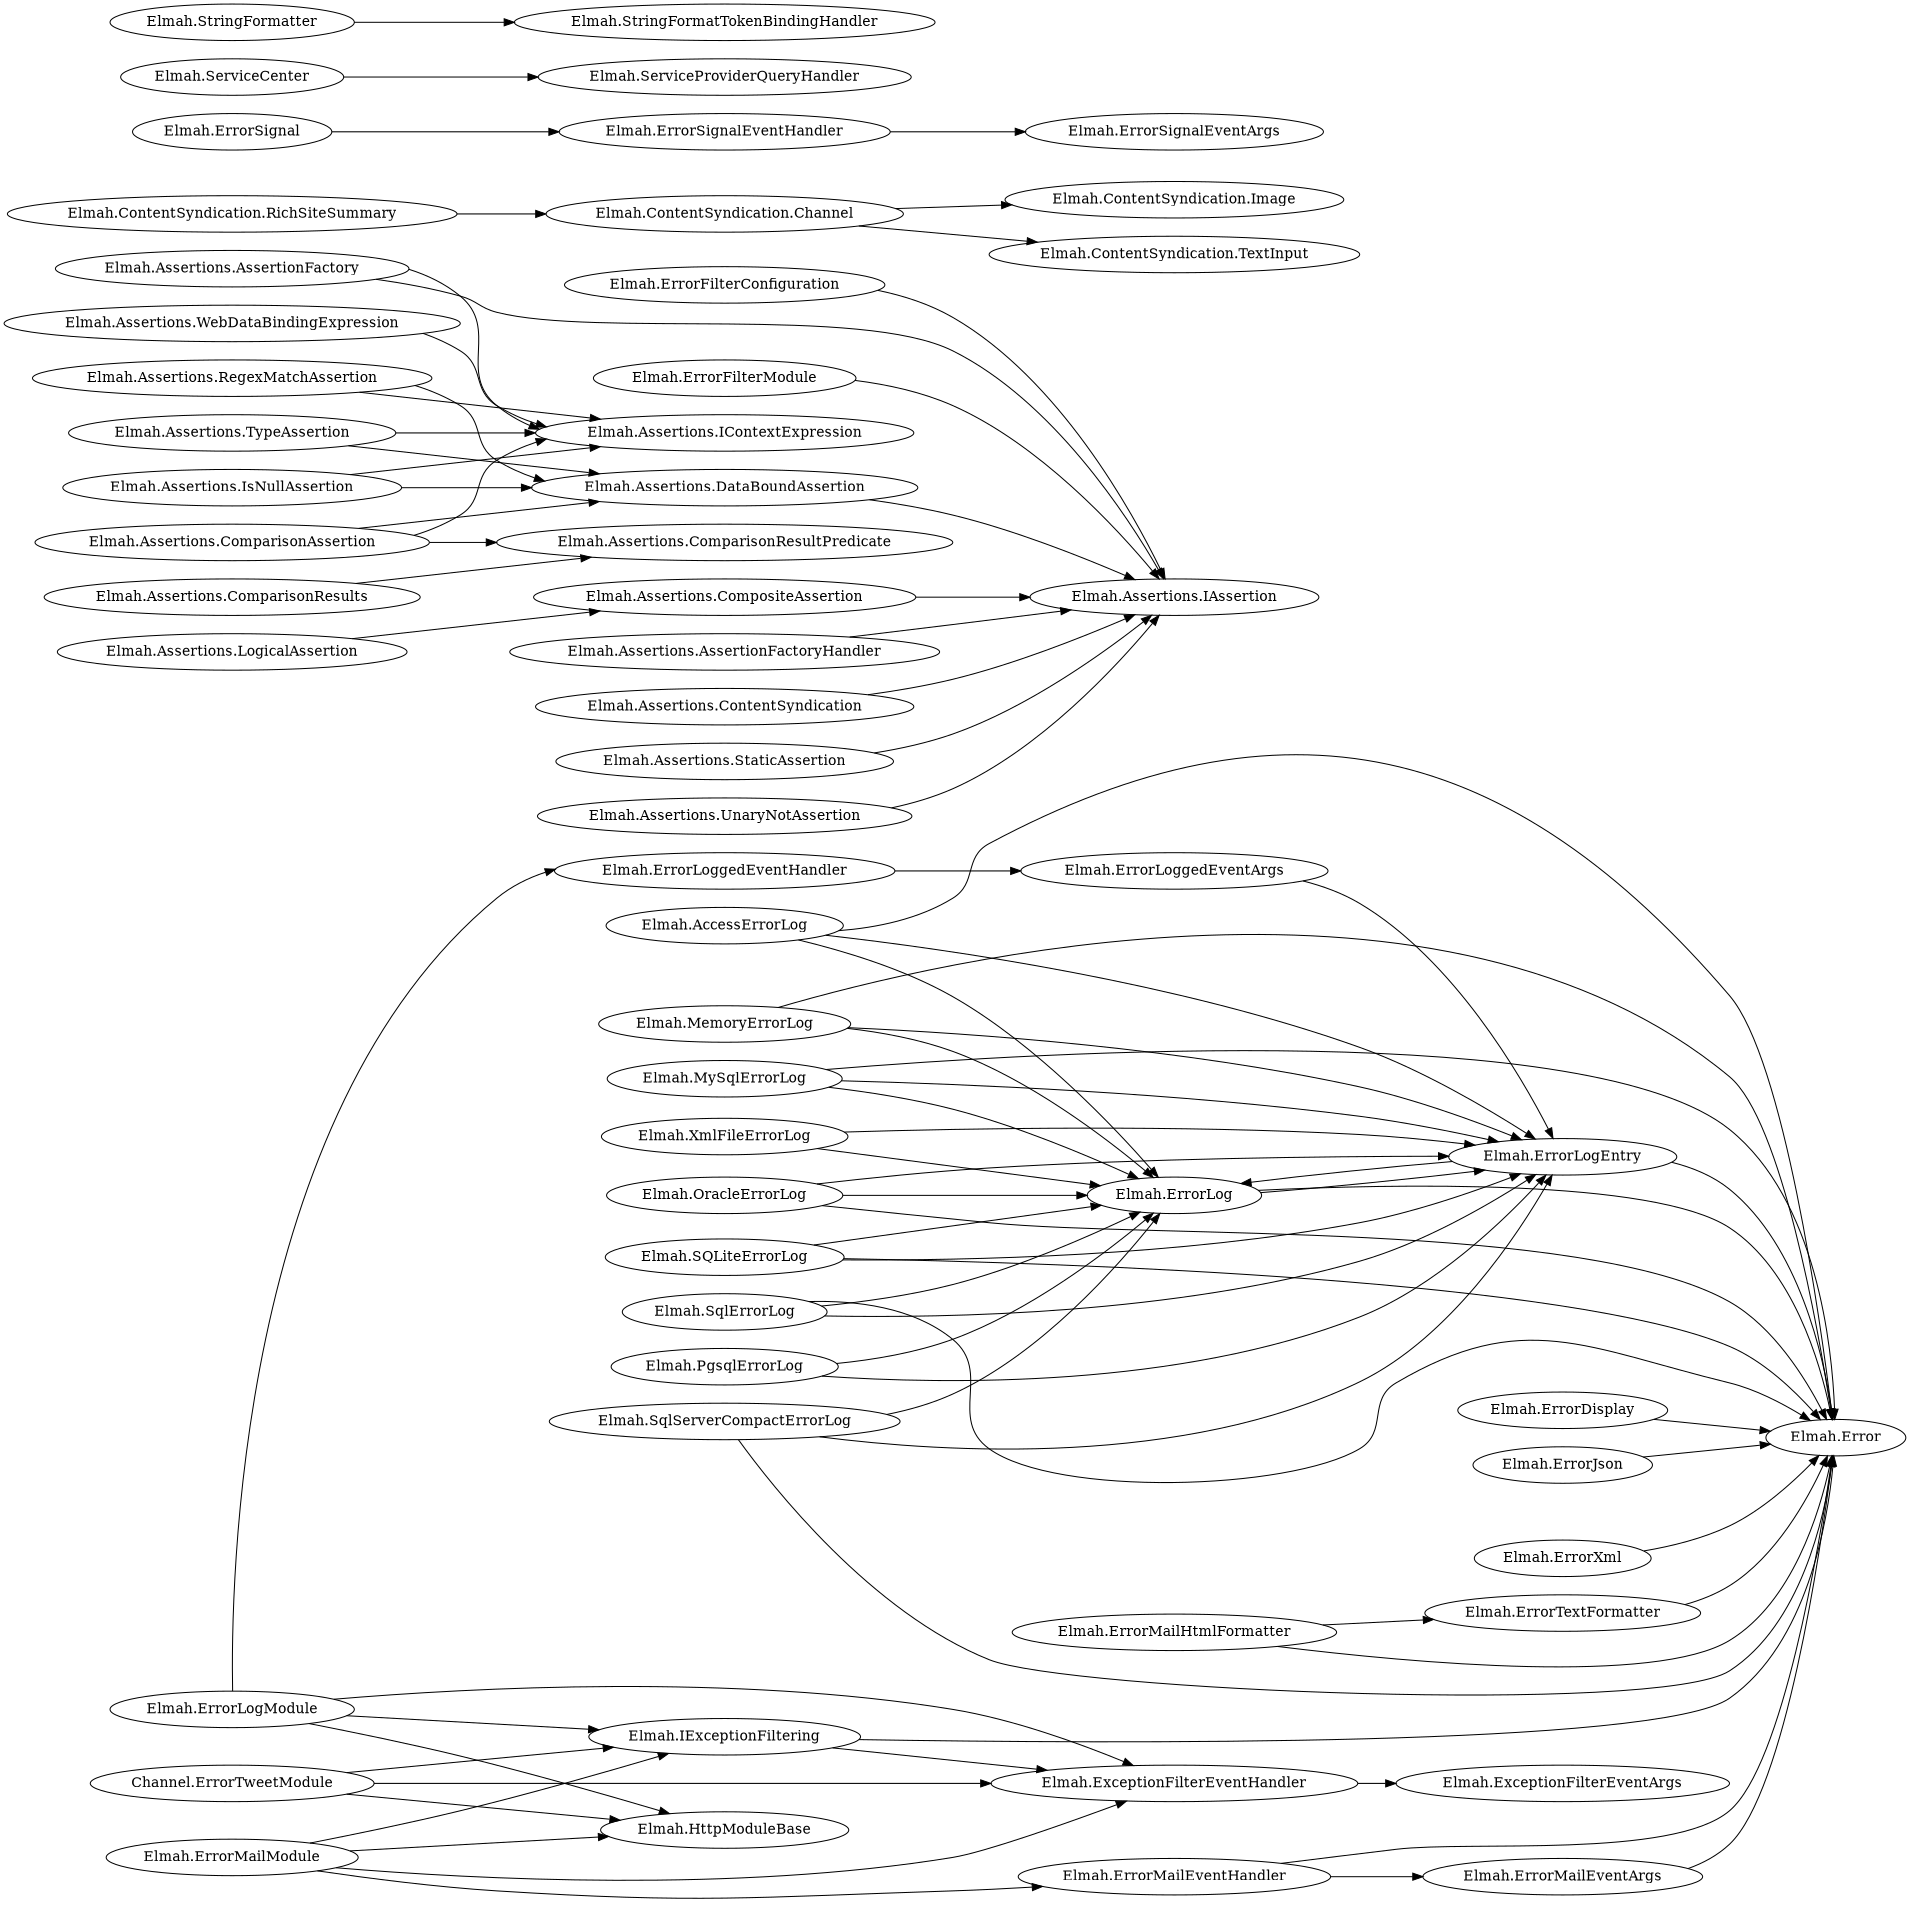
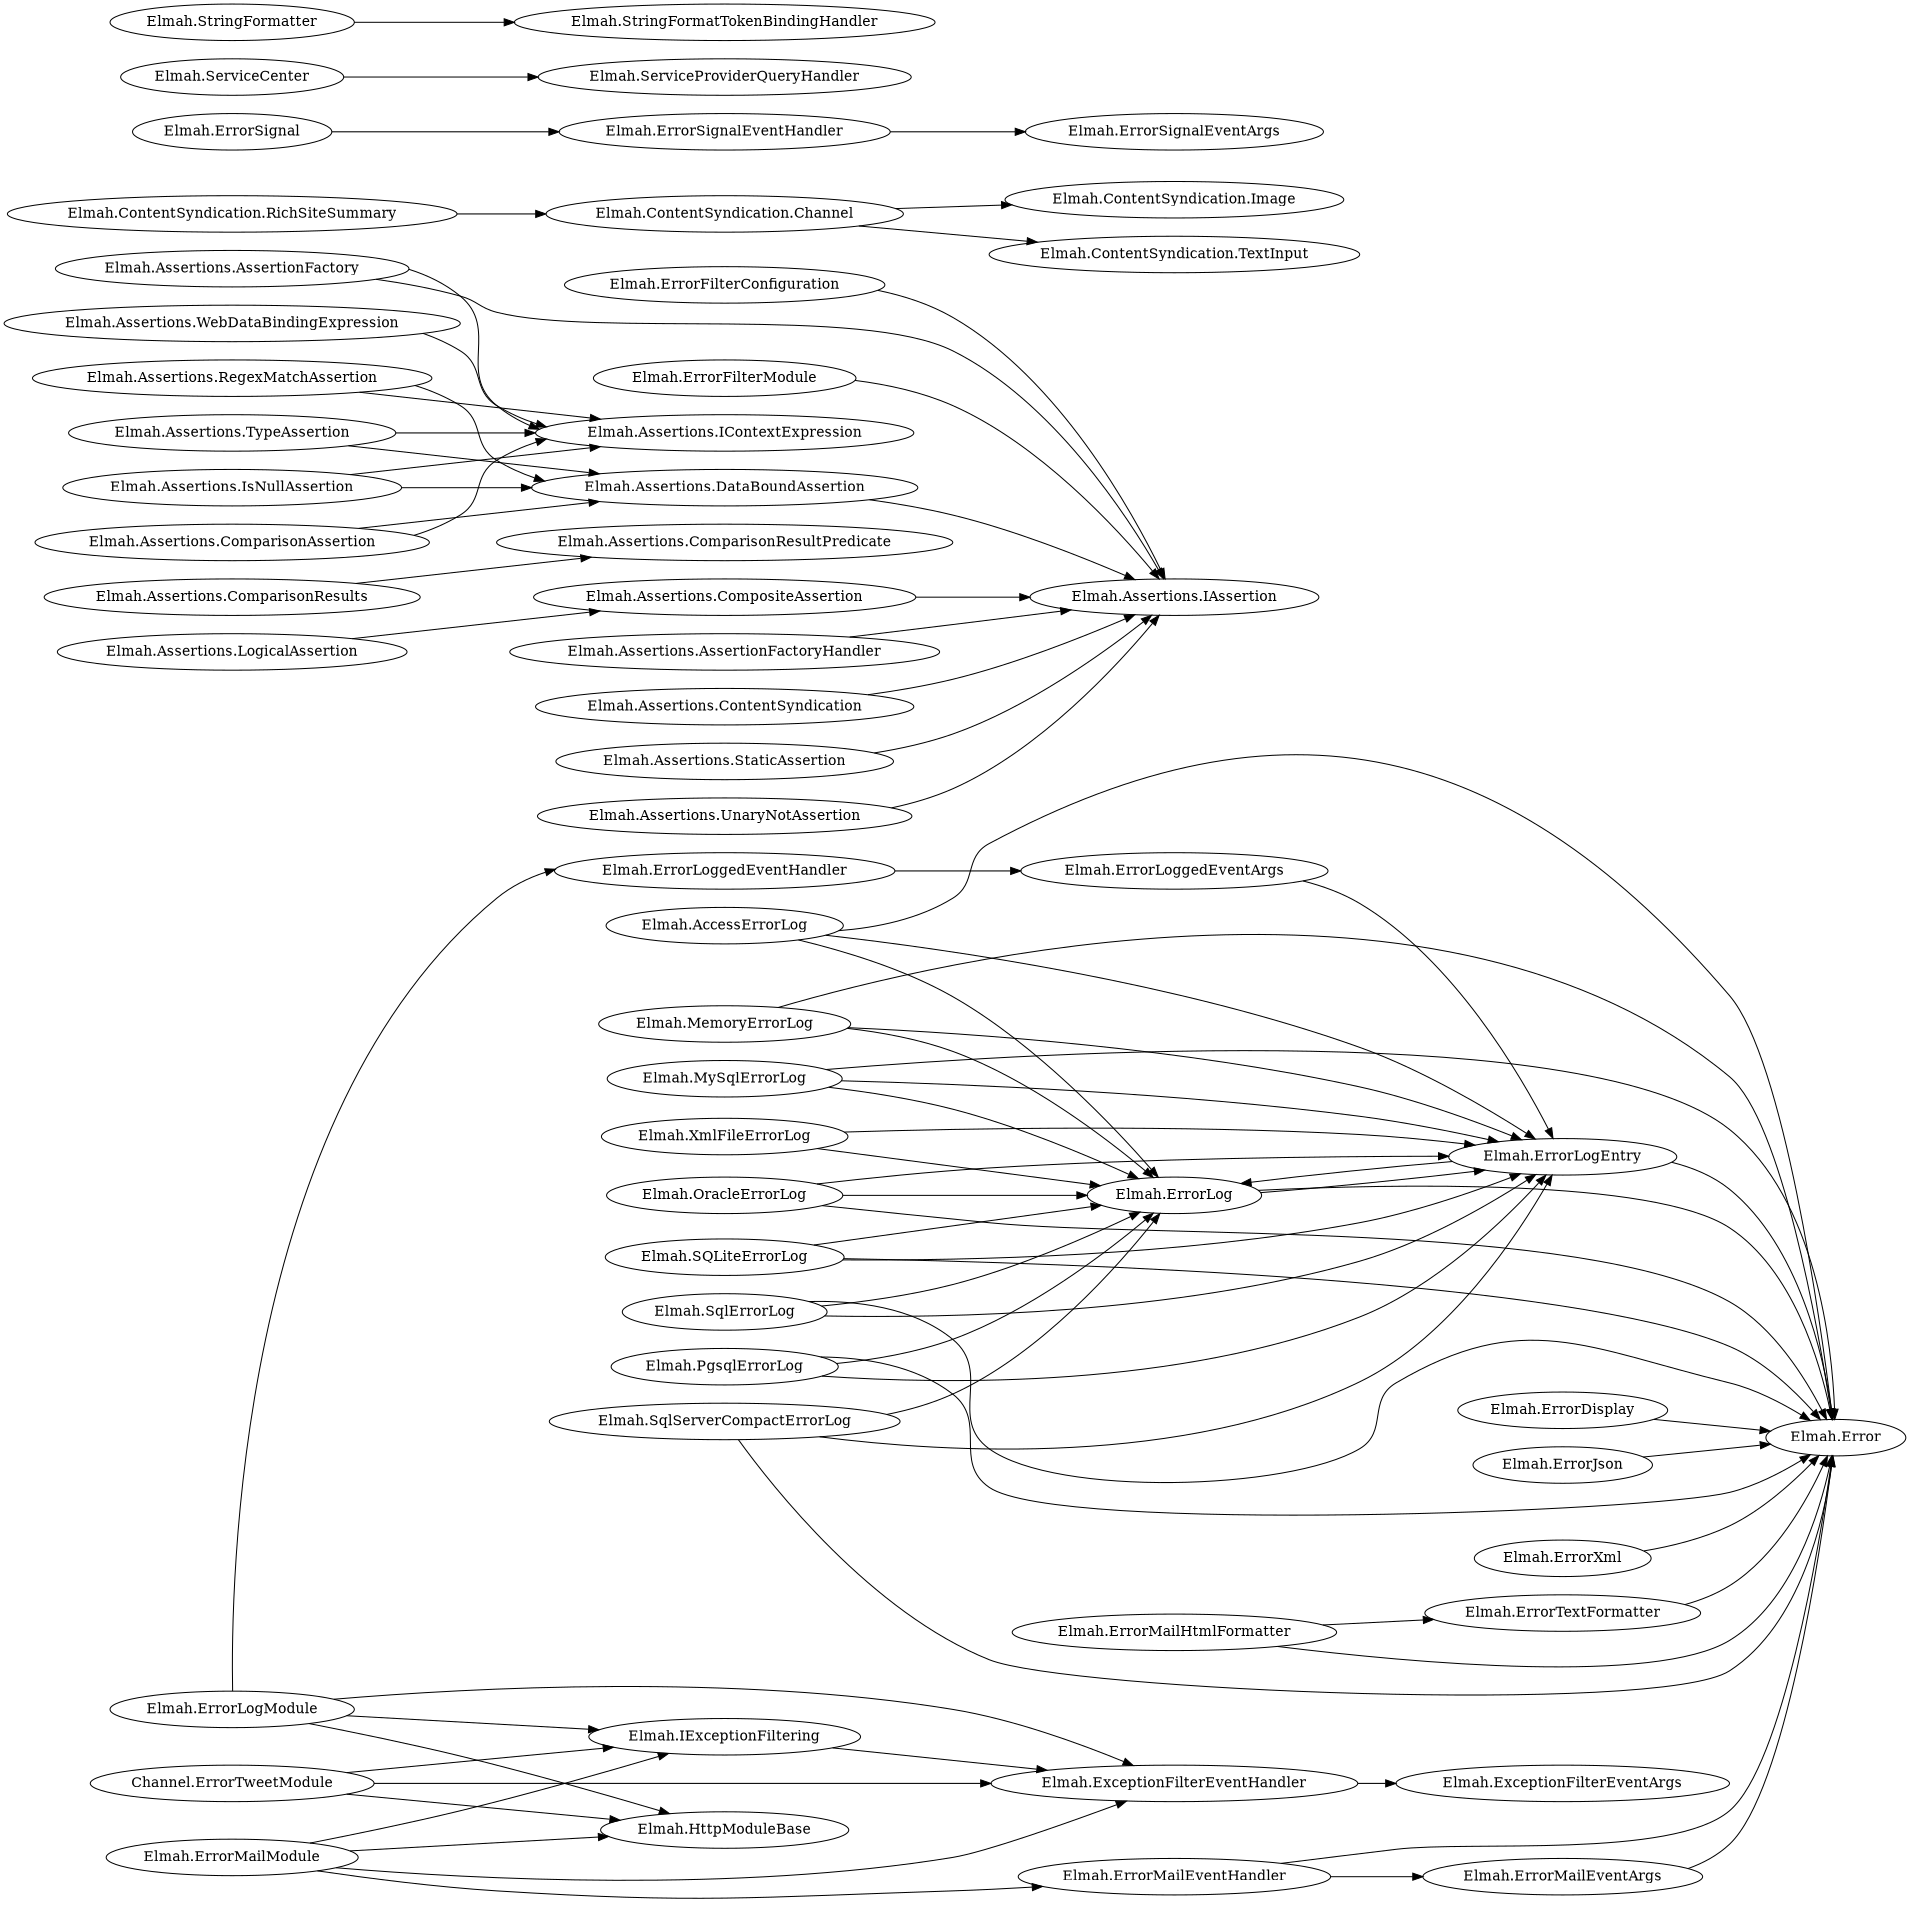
(458, 542) -> none
(1427, 1736) -> (1276, 1515)
